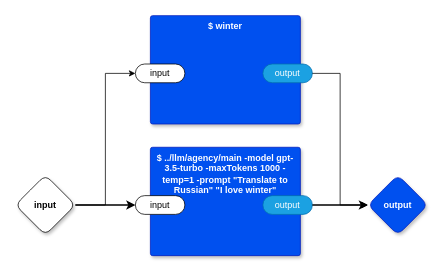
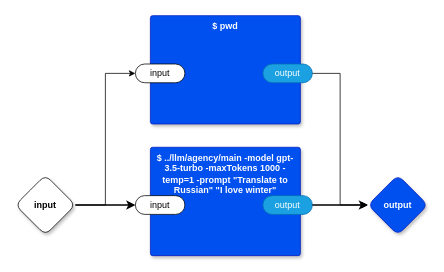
(225, 26) -> (225, 26)
